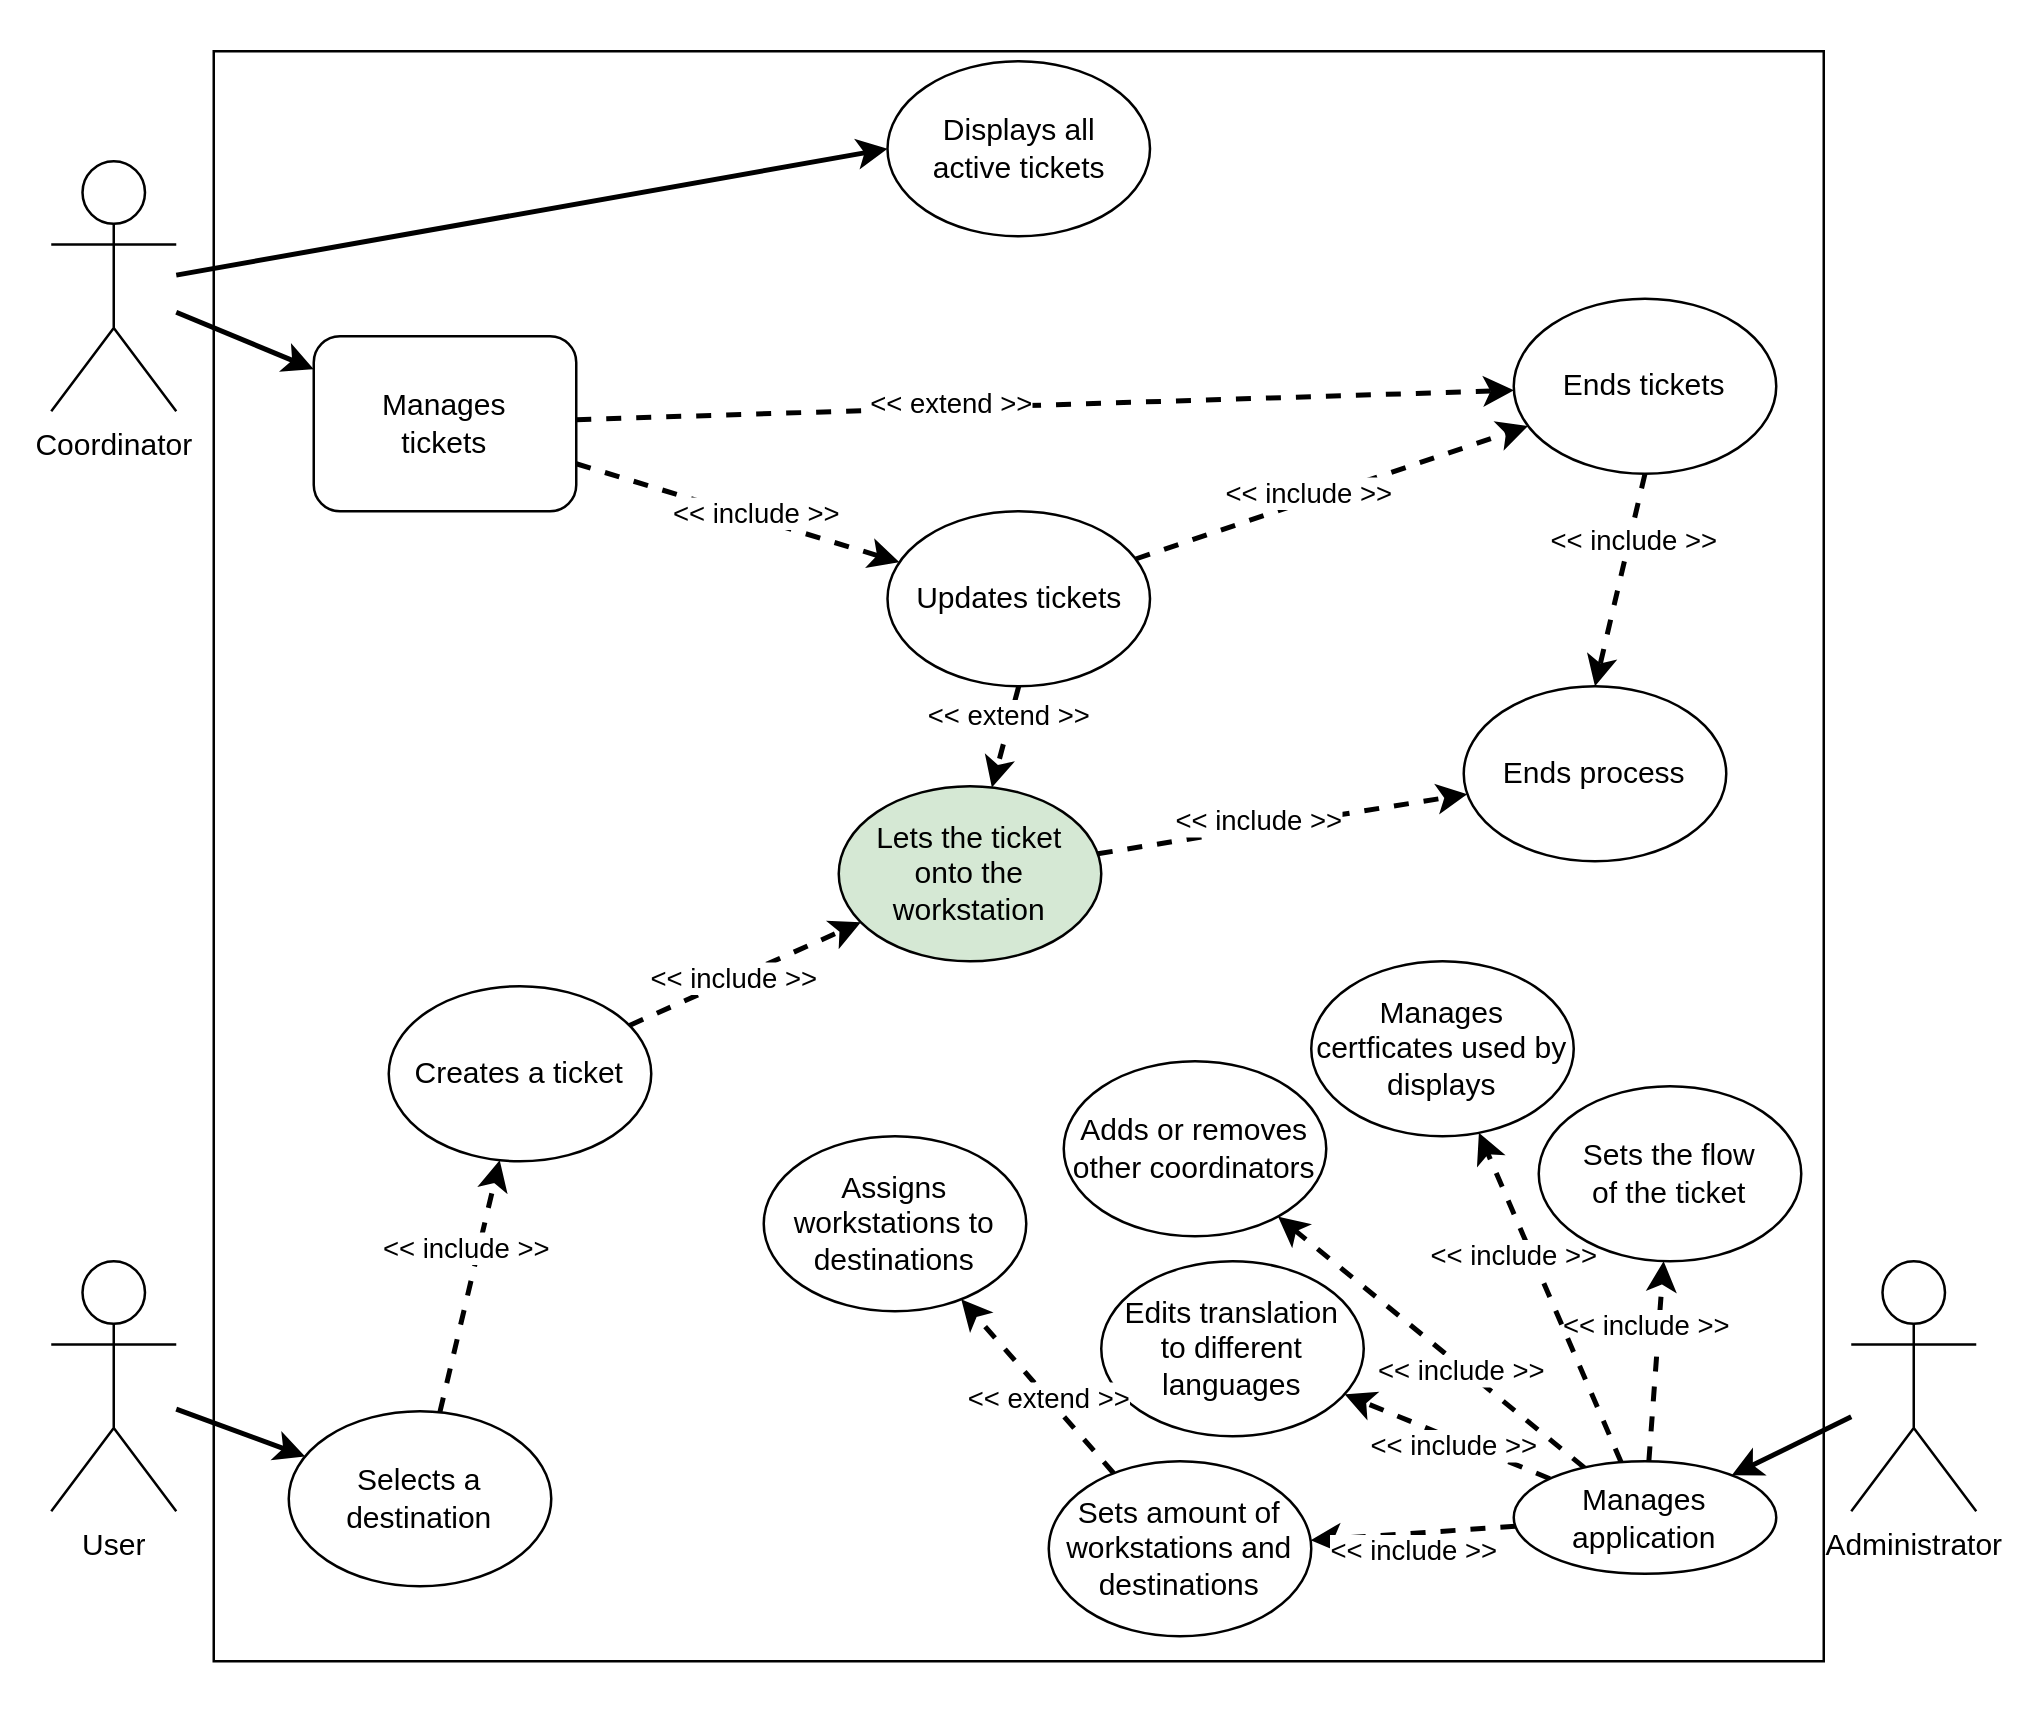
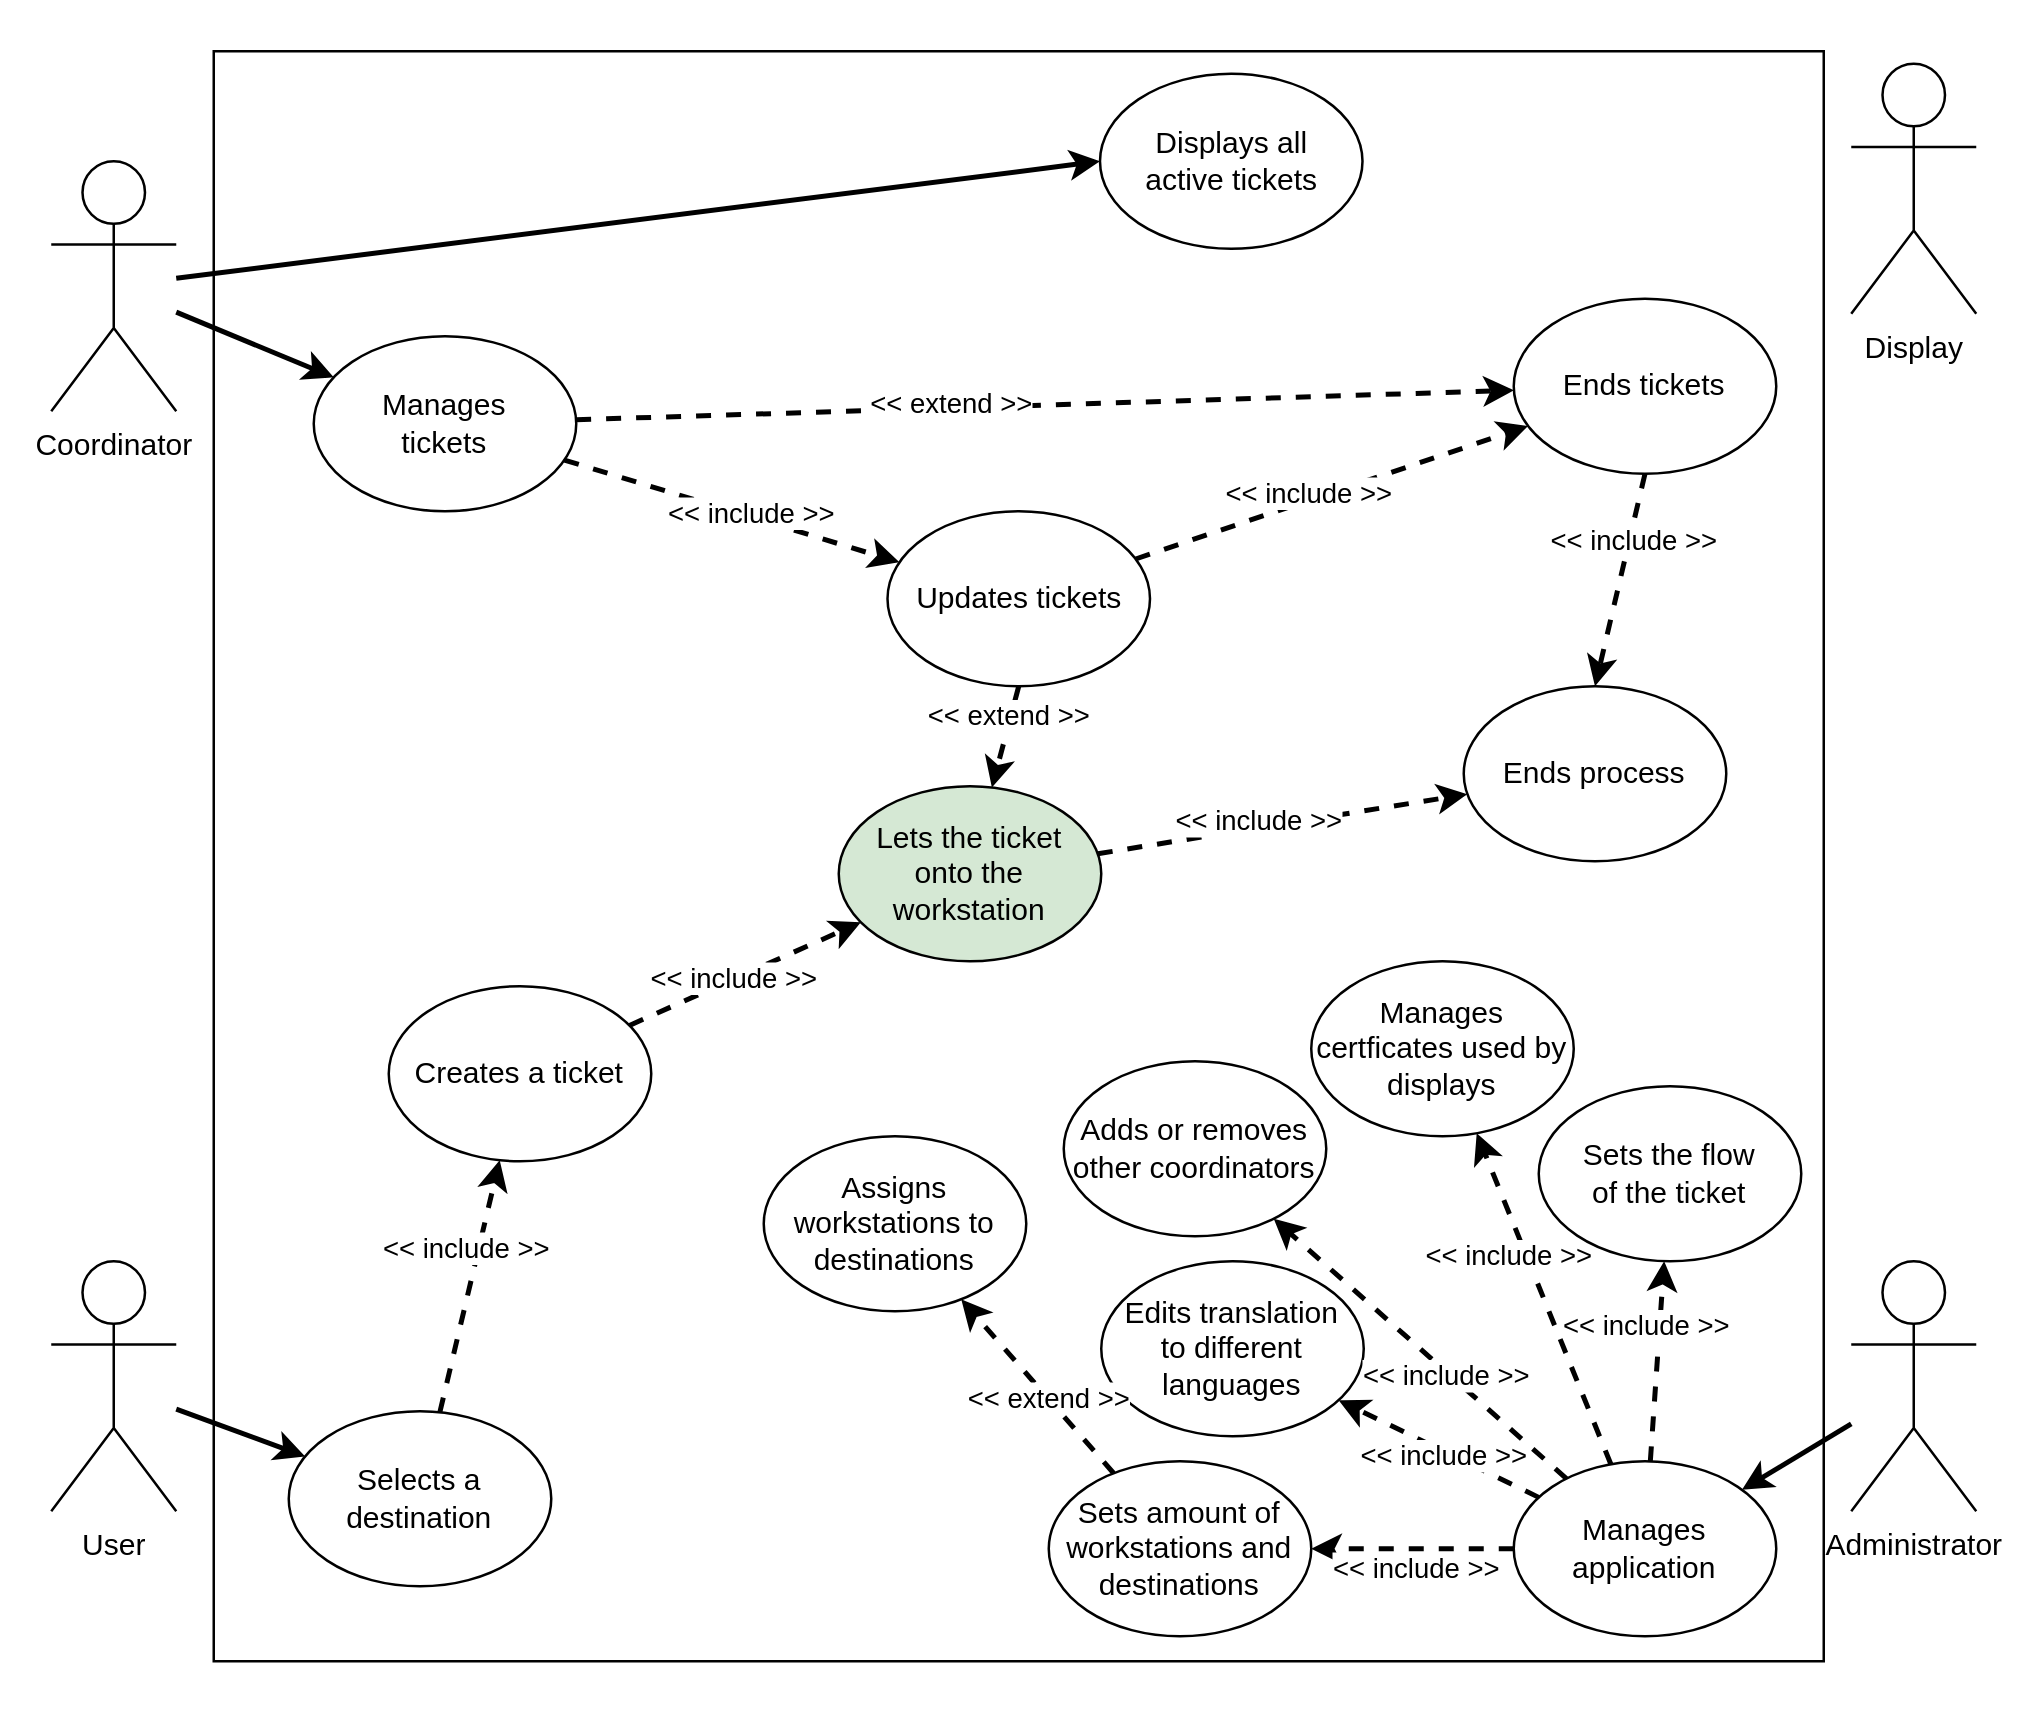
(1019, 149) -> (1231, 161)
none -> (1914, 189)
(445, 424) -> (445, 424)
(1645, 1518) -> (1645, 1549)
